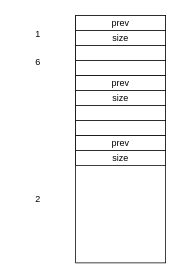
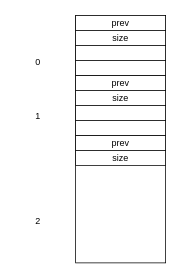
(38, 34) -> (38, 117)
(38, 63) -> (38, 63)
(38, 199) -> (38, 222)
